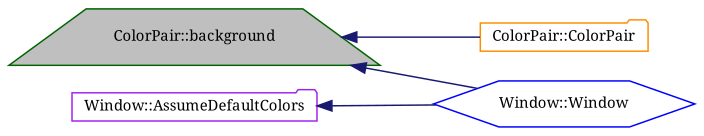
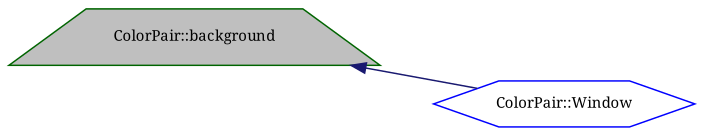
(564, 37) -> none
(564, 104) -> (564, 104)
(194, 107) -> none
